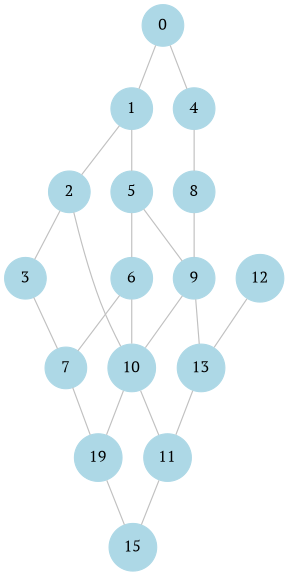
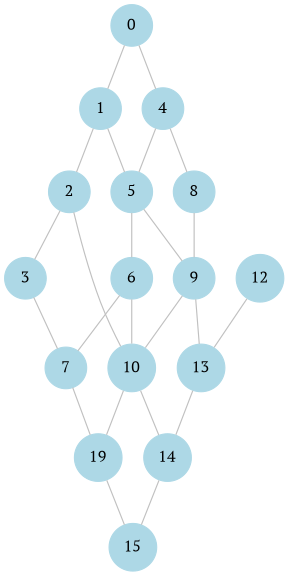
none -> (147, 150)
(168, 458) -> (168, 458)
